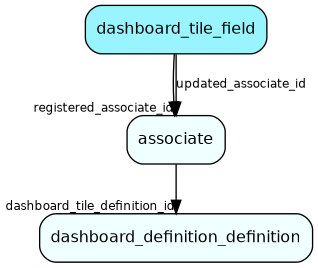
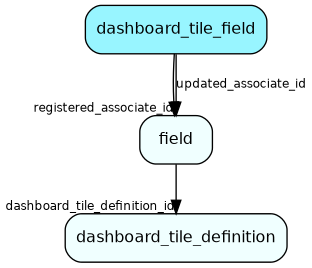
(176, 140) -> (176, 140)
(176, 238) -> (176, 238)
